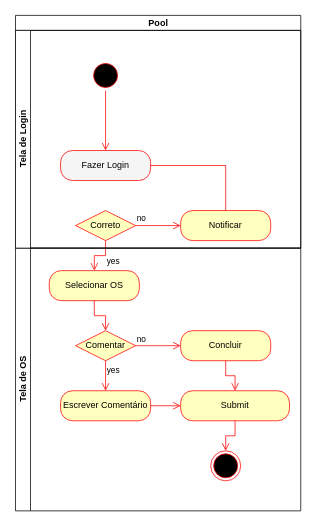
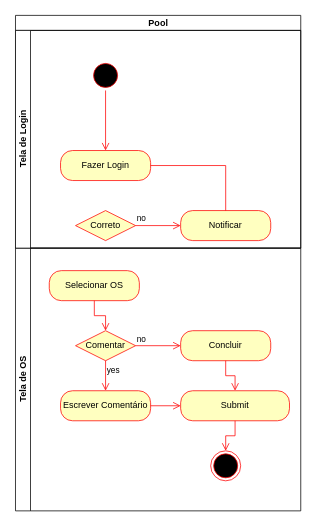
(105, 165) -> (105, 165)
(101, 255) -> none
